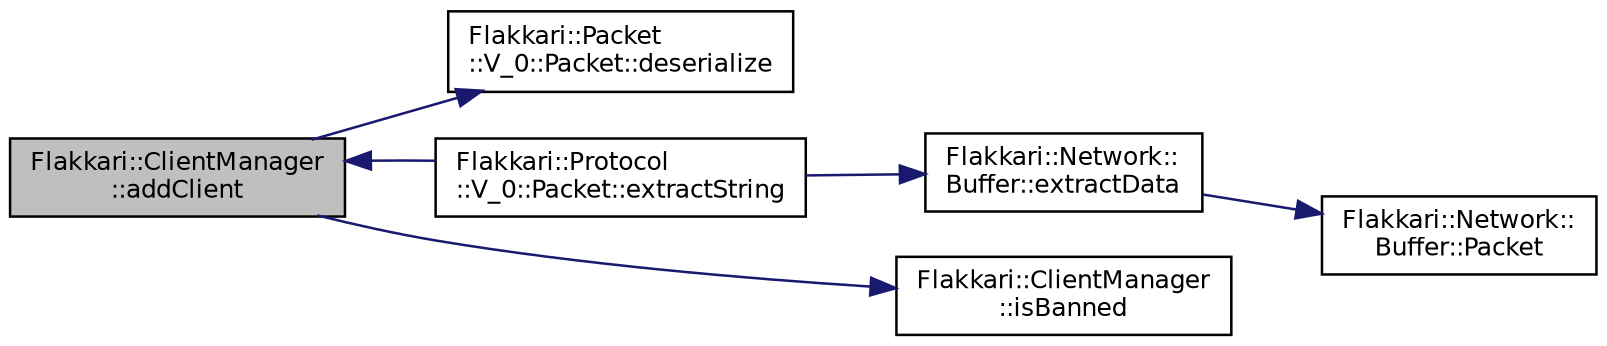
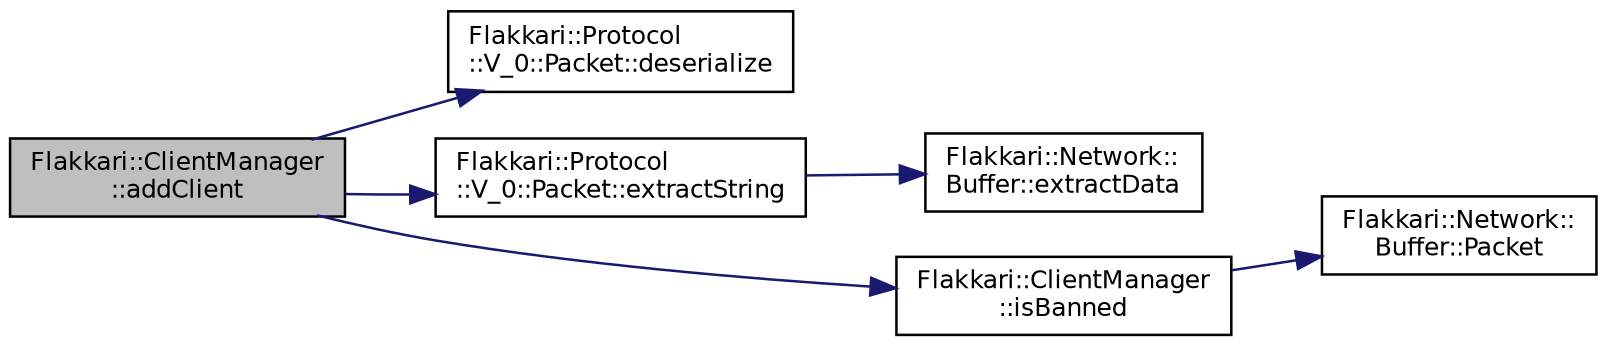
(621, 52) -> (621, 52)
(403, 161) -> (378, 194)
(1249, 202) -> (1264, 265)
